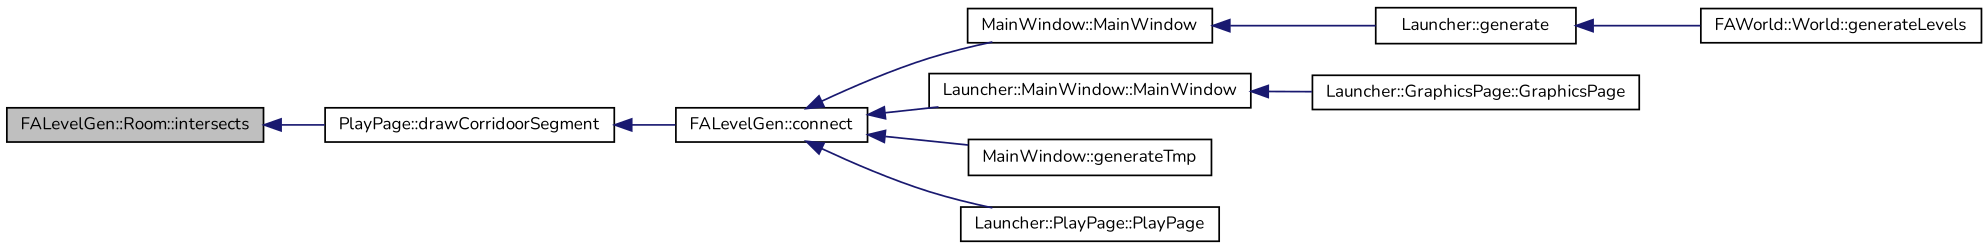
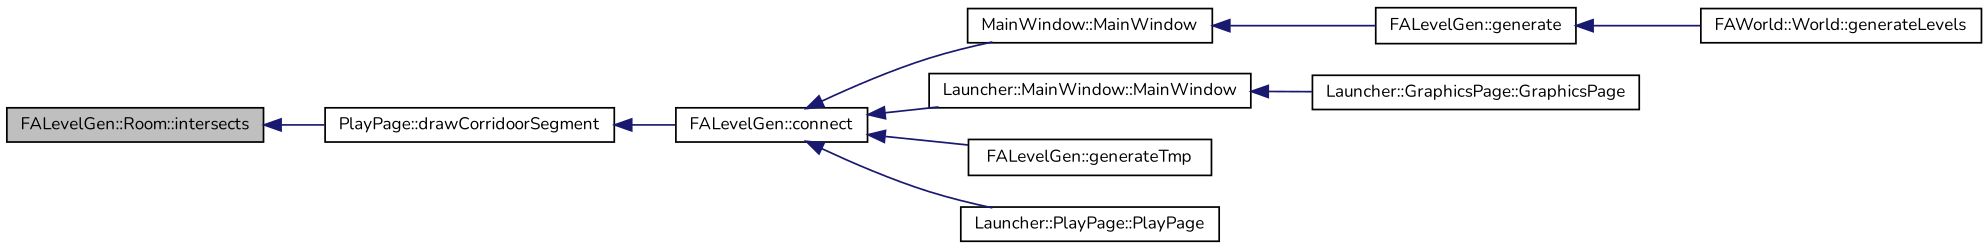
(1476, 26) -> (1476, 26)
(1090, 157) -> (1090, 157)
